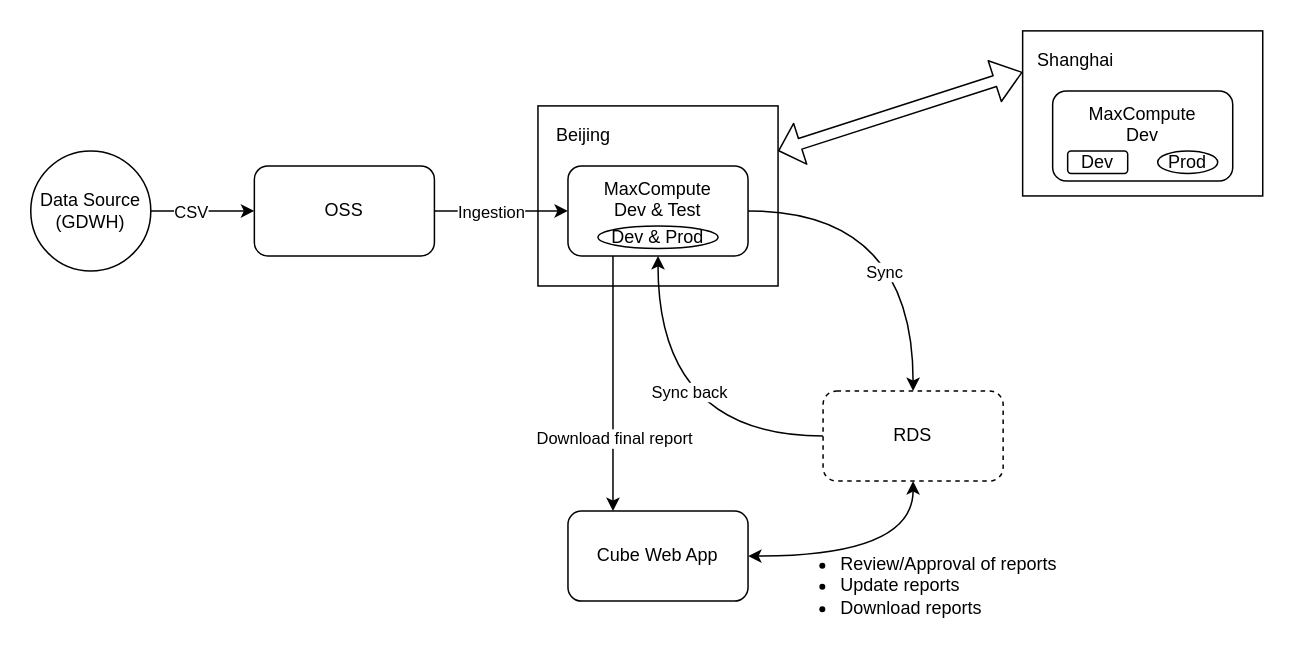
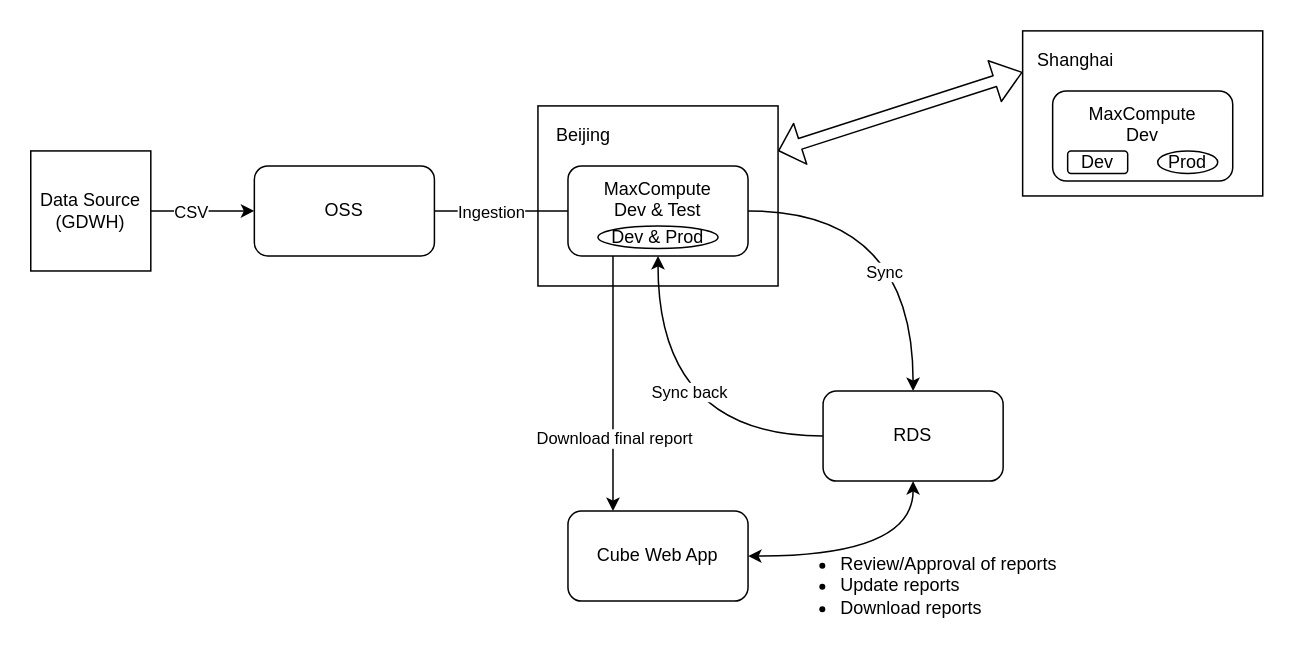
(91, 211) -> (91, 211)
(556, 211) -> (560, 211)
(913, 436) -> (913, 436)
